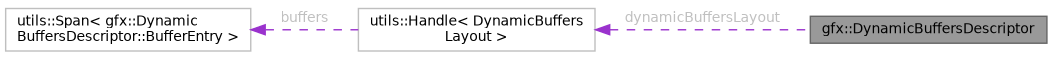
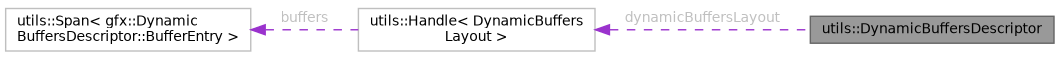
(929, 30) -> (932, 30)
